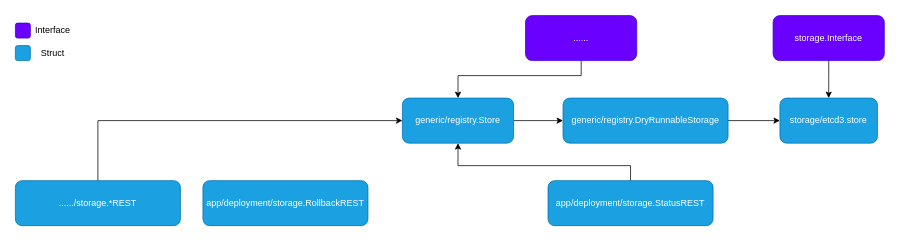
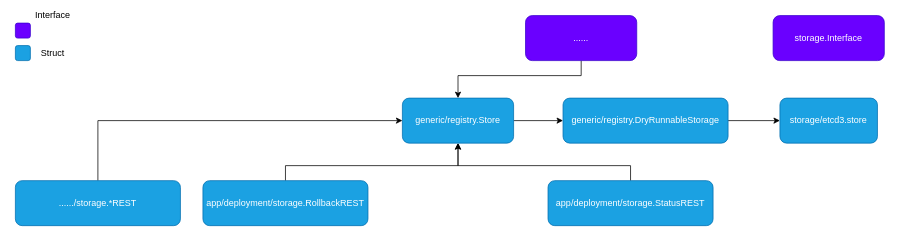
(53, 30) -> (53, 15)
(829, 76) -> none
none -> (363, 165)
